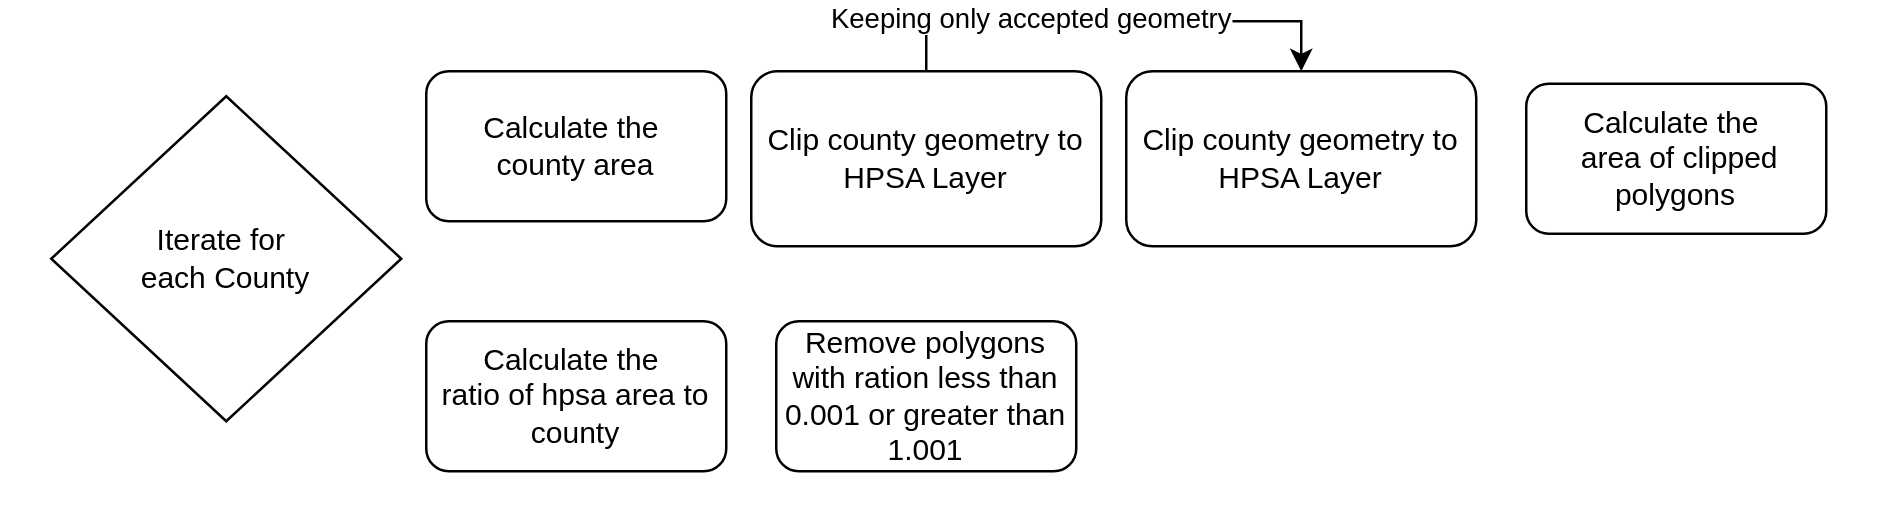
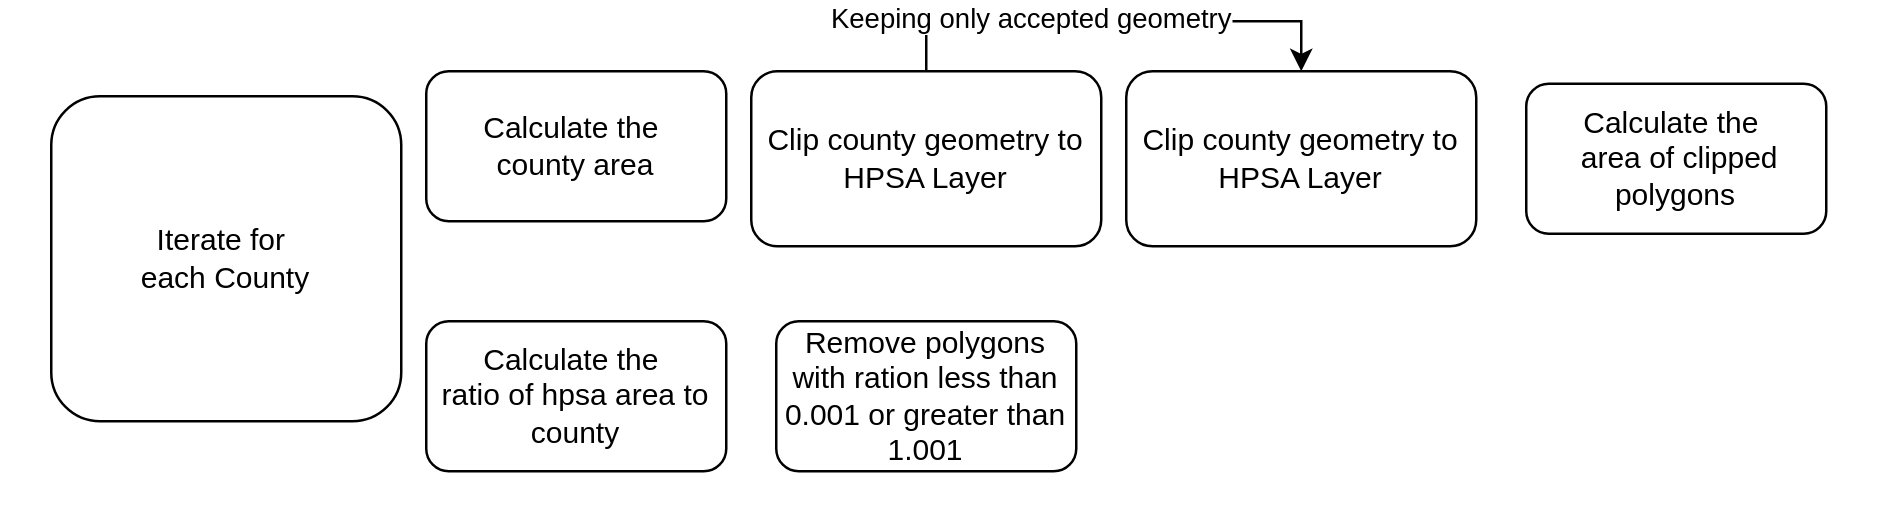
(226, 259) -> (226, 259)
